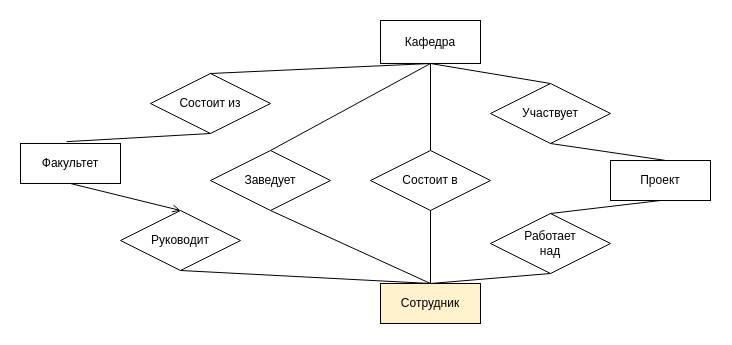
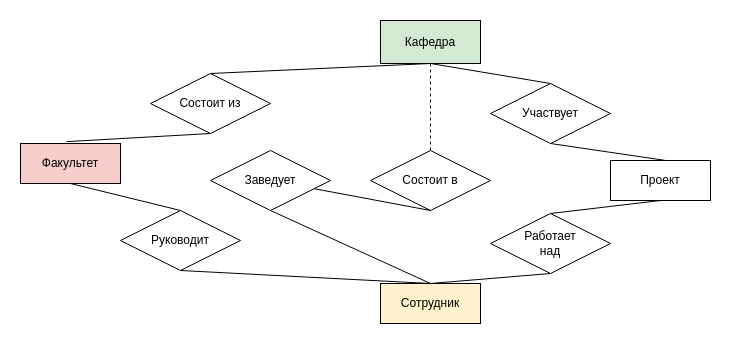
(431, 42) -> (431, 42)
(431, 107) -> (431, 107)
(349, 108) -> none
(71, 164) -> (71, 164)
(174, 209) -> (175, 209)
(431, 246) -> (372, 200)
